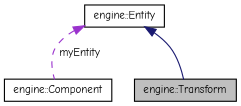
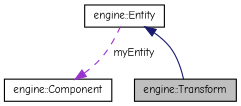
(54, 51) -> (106, 52)
